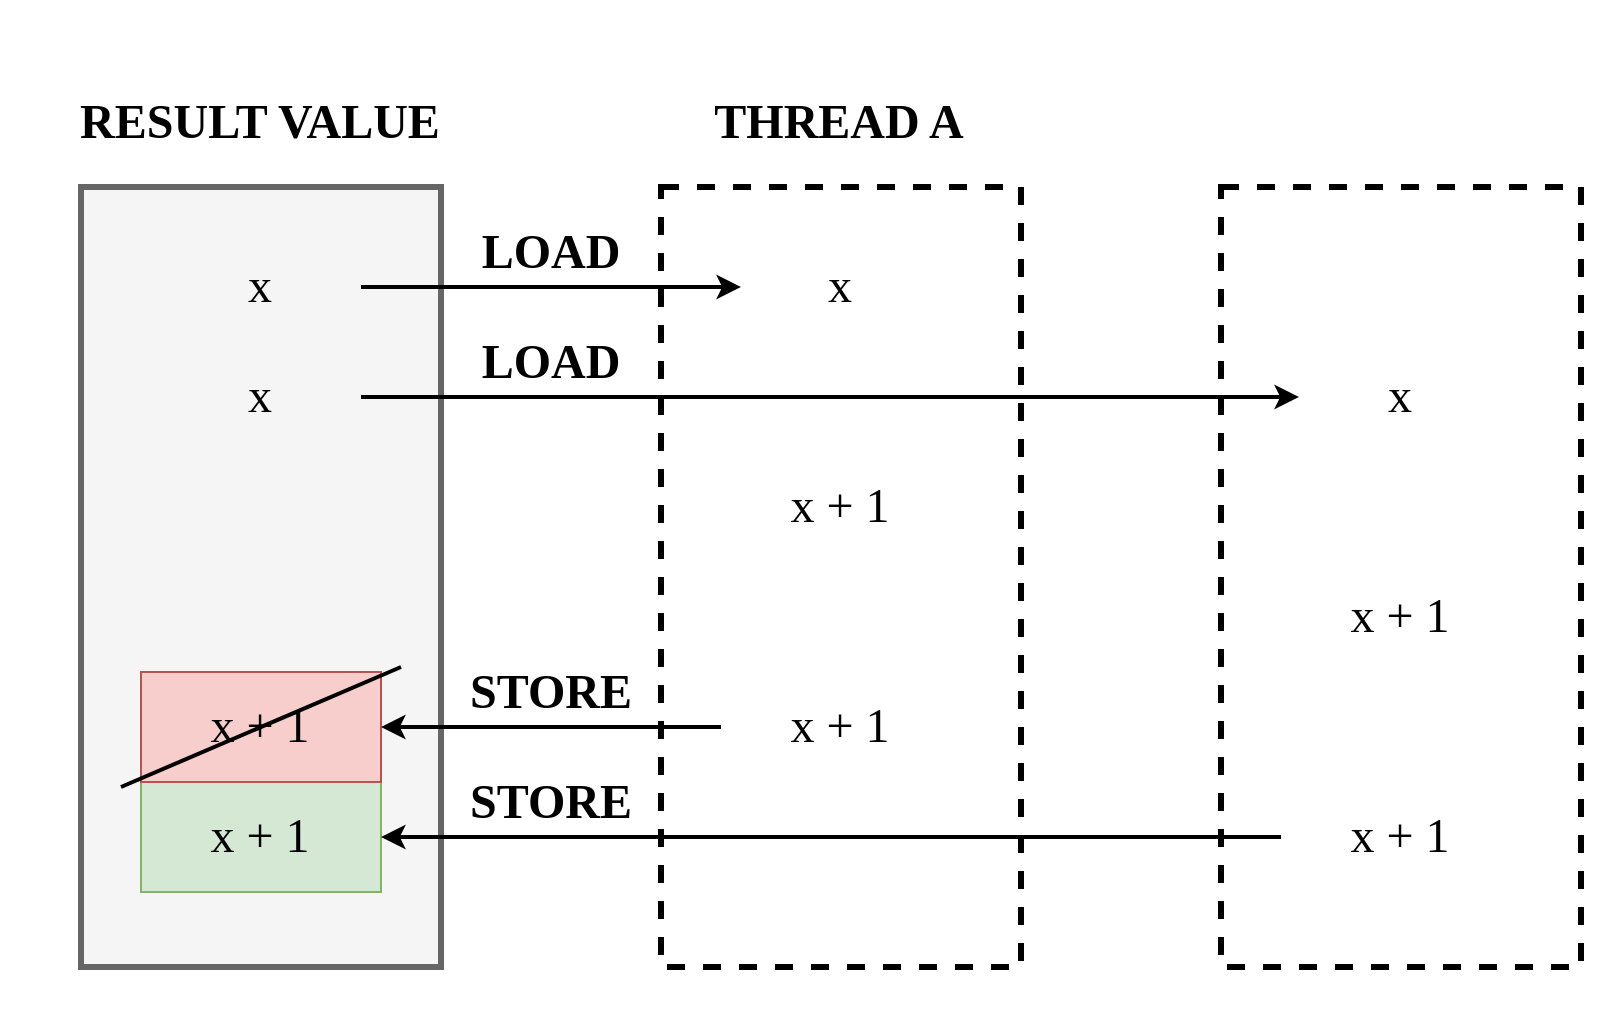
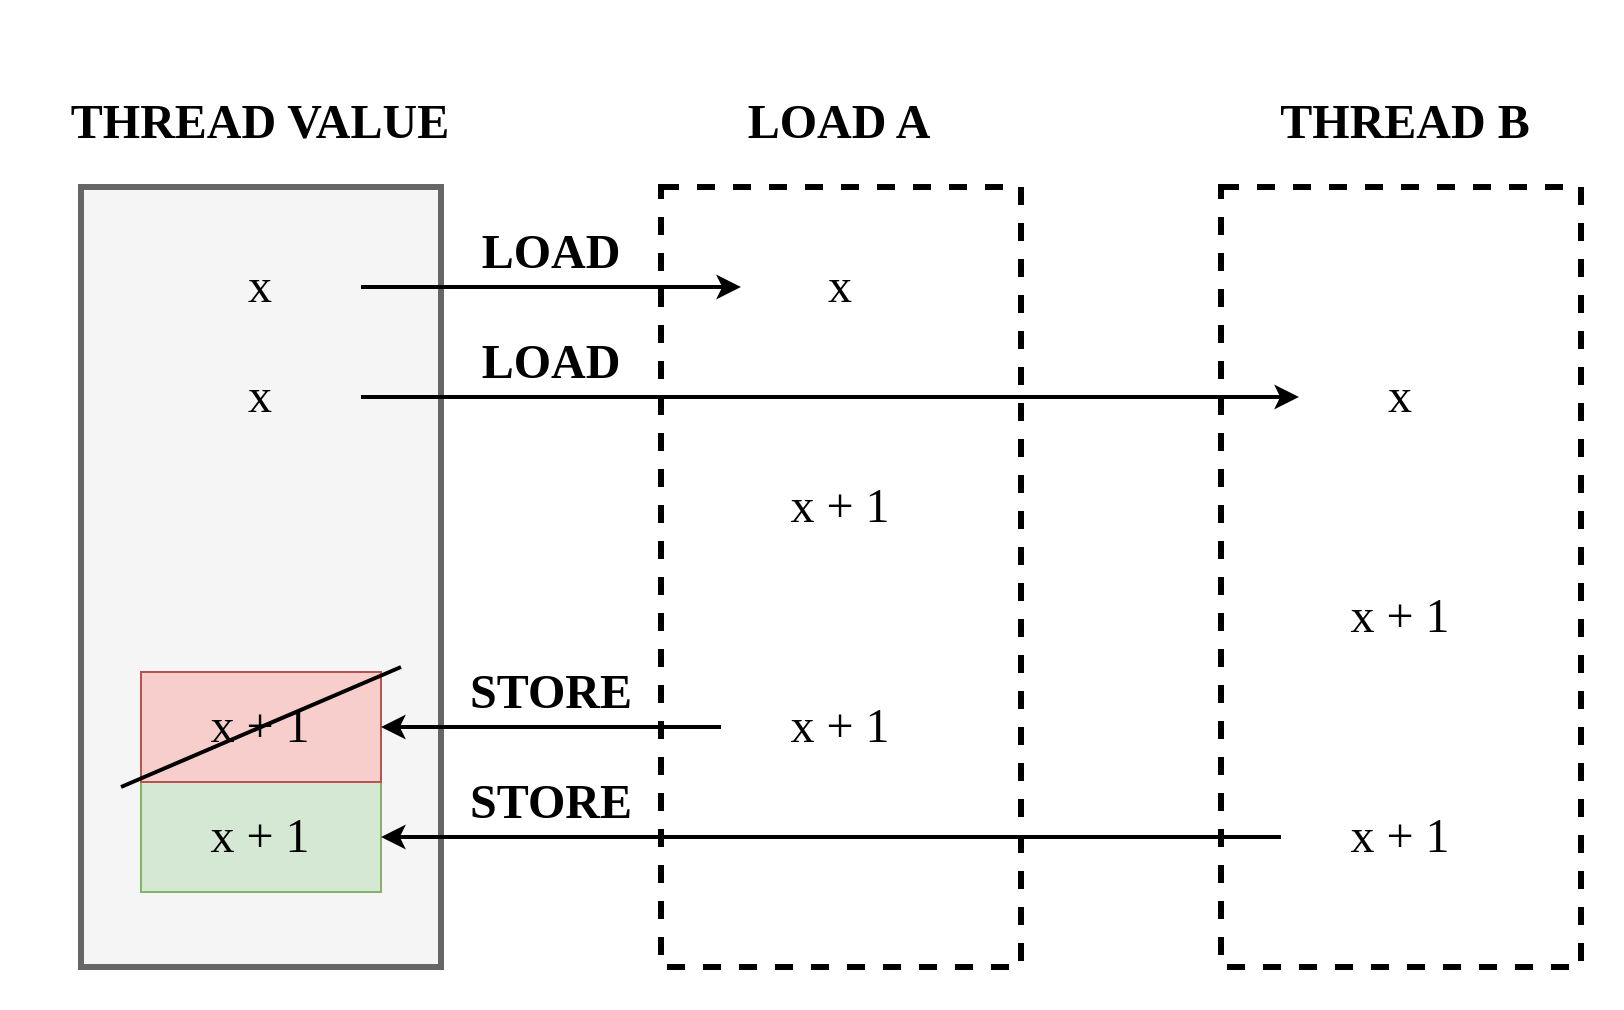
none -> (1406, 122)
(261, 123) -> (261, 123)
(840, 123) -> (840, 123)
